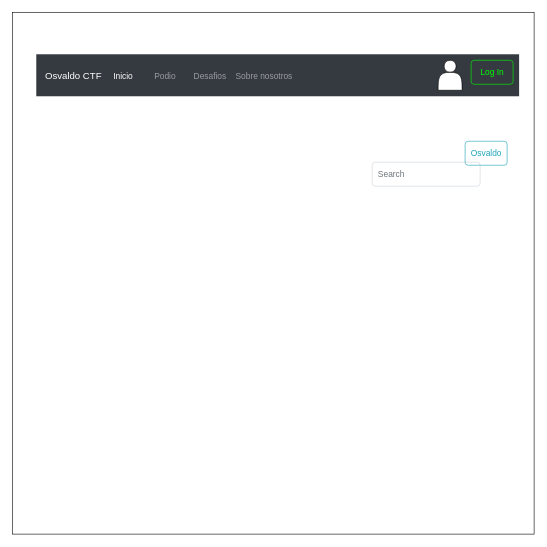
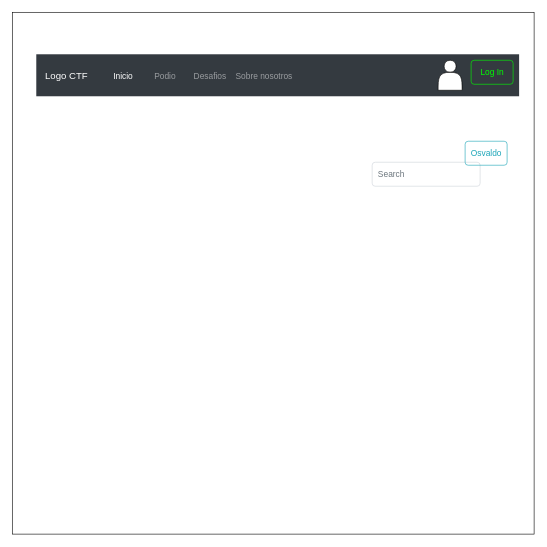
(72, 75) -> (66, 75)
